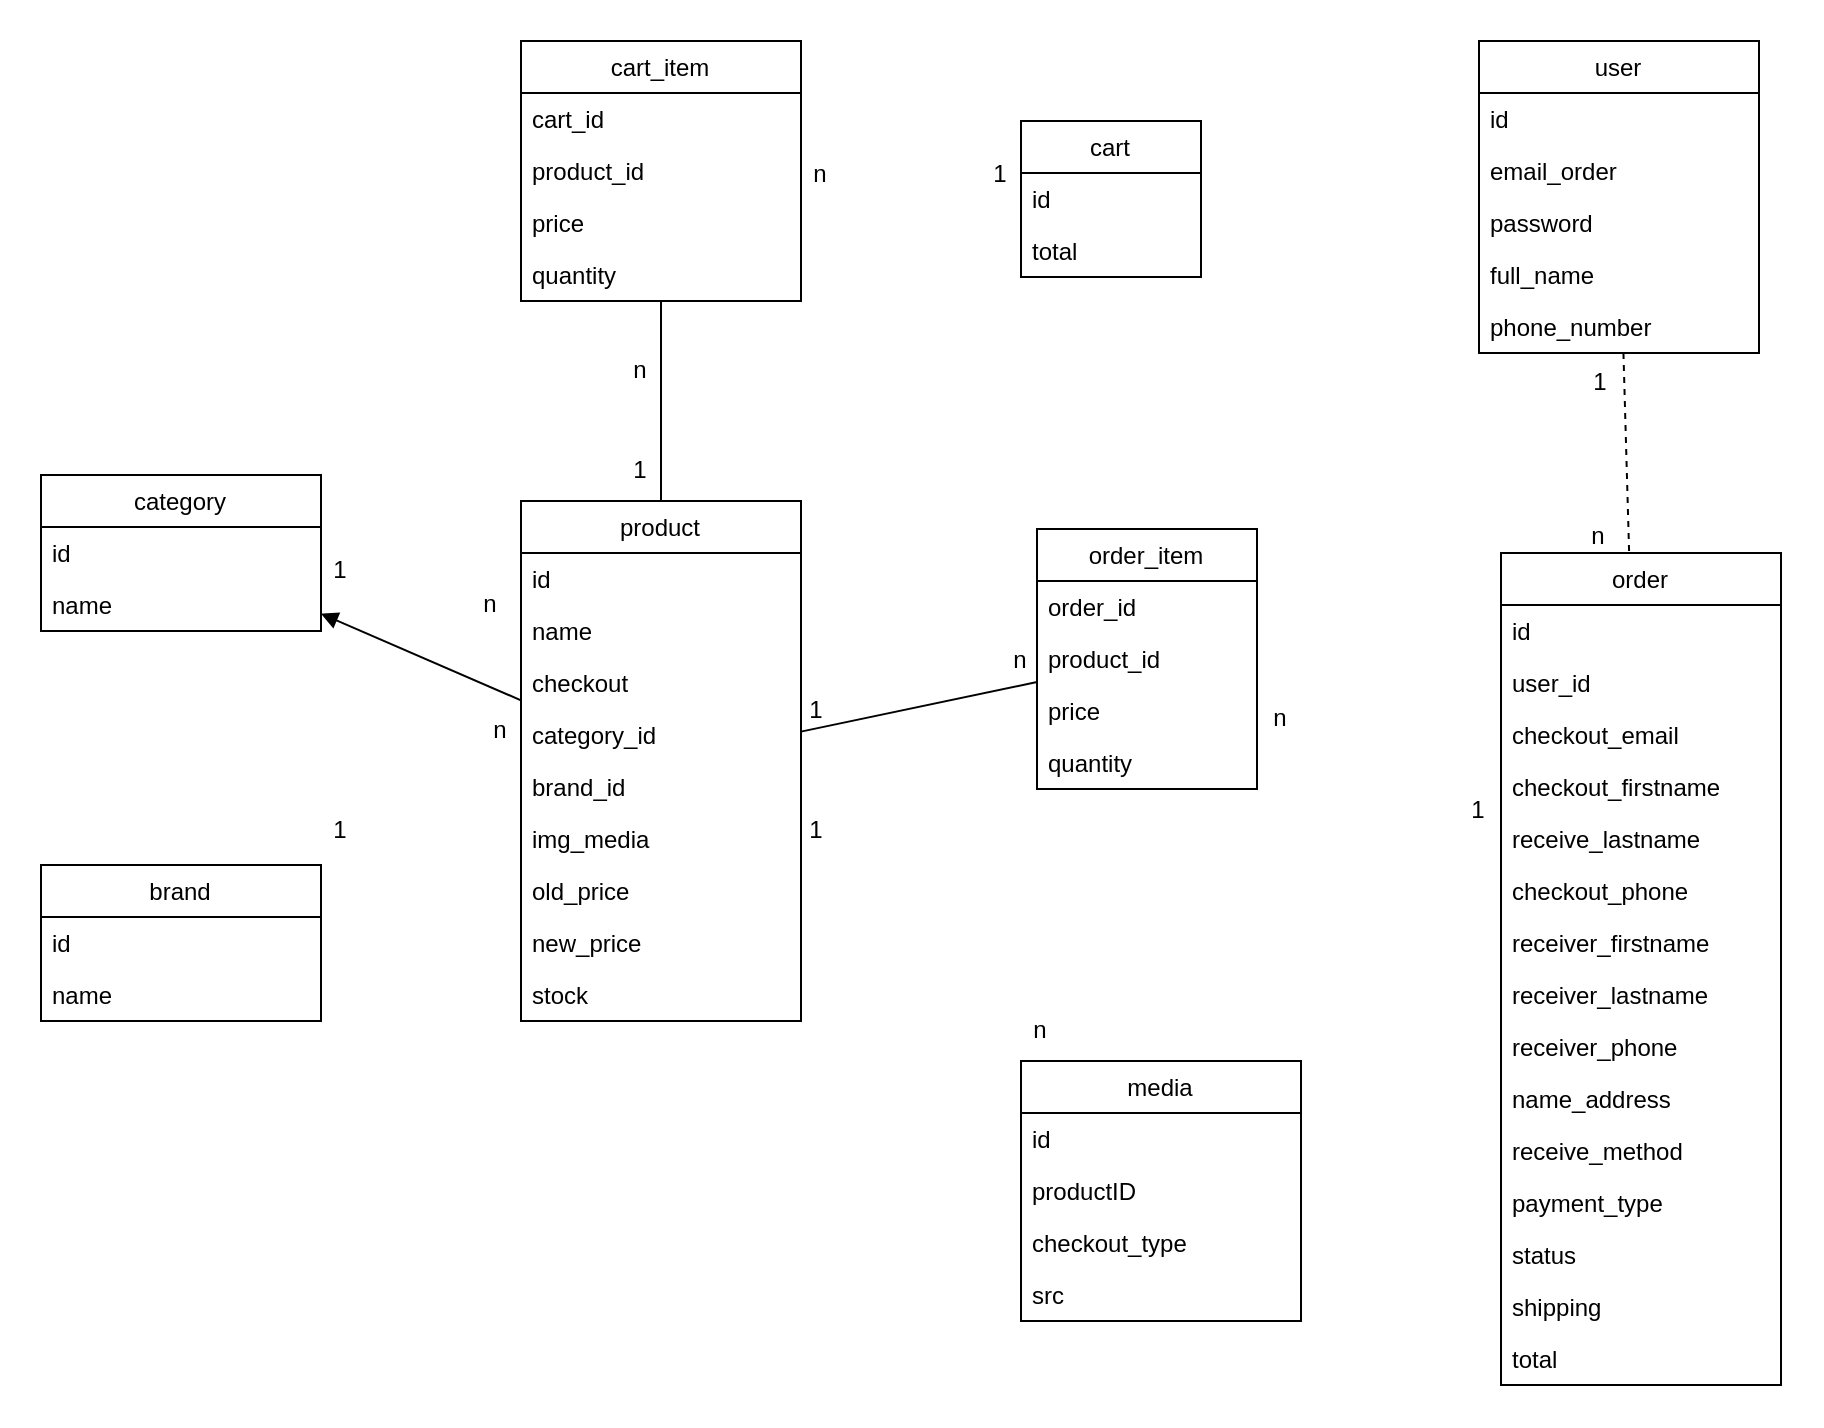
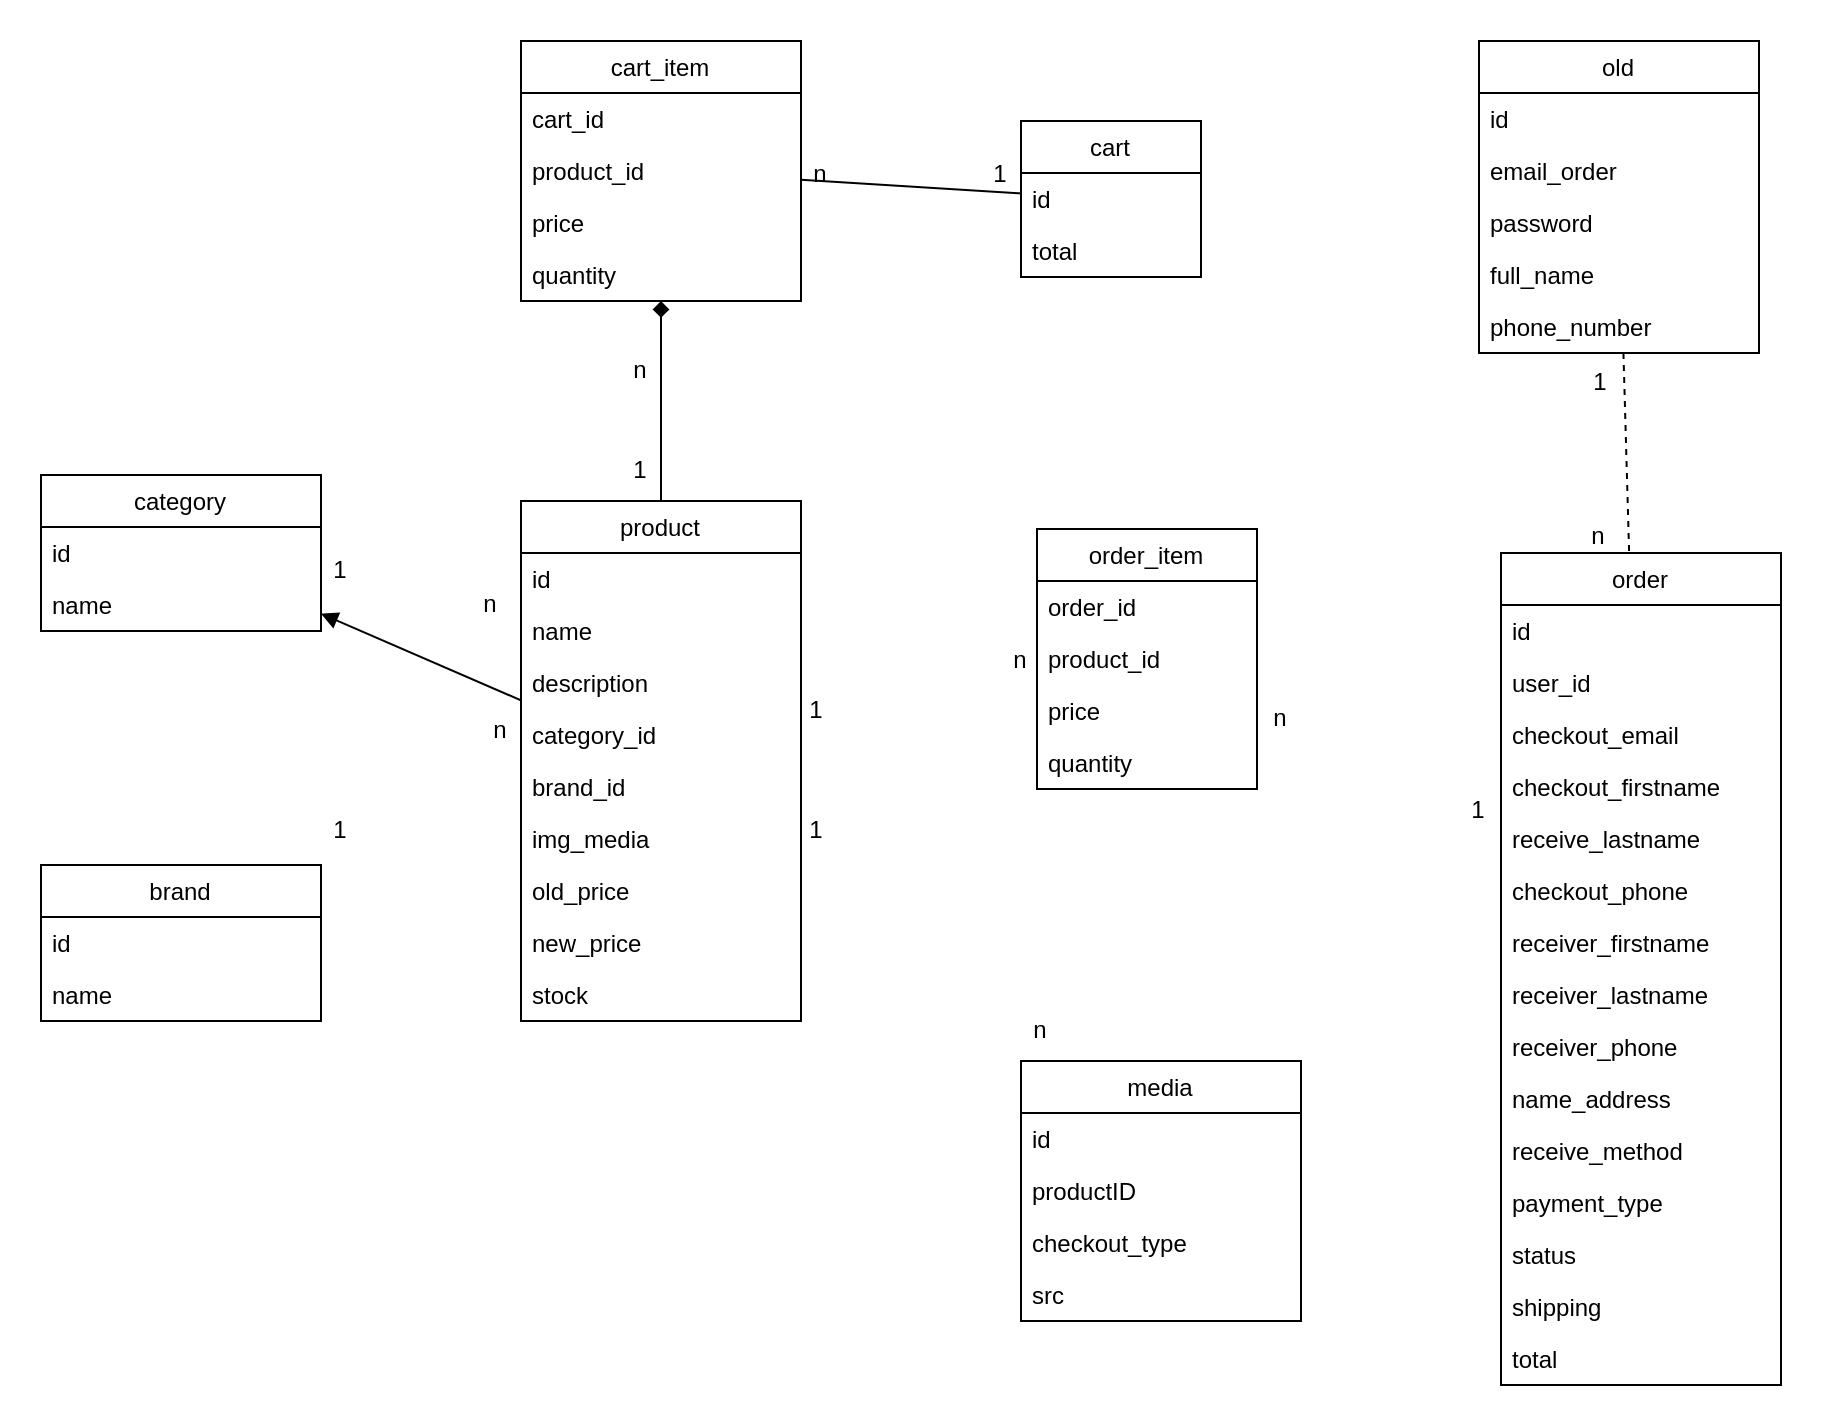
(1618, 68) -> (1618, 68)
none -> (911, 187)
(661, 309) -> (661, 317)
(586, 684) -> (600, 684)
(919, 707) -> none
